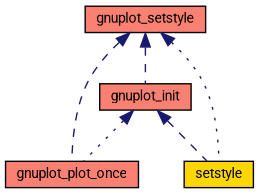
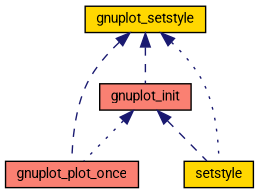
(145, 19) -> (145, 19)
